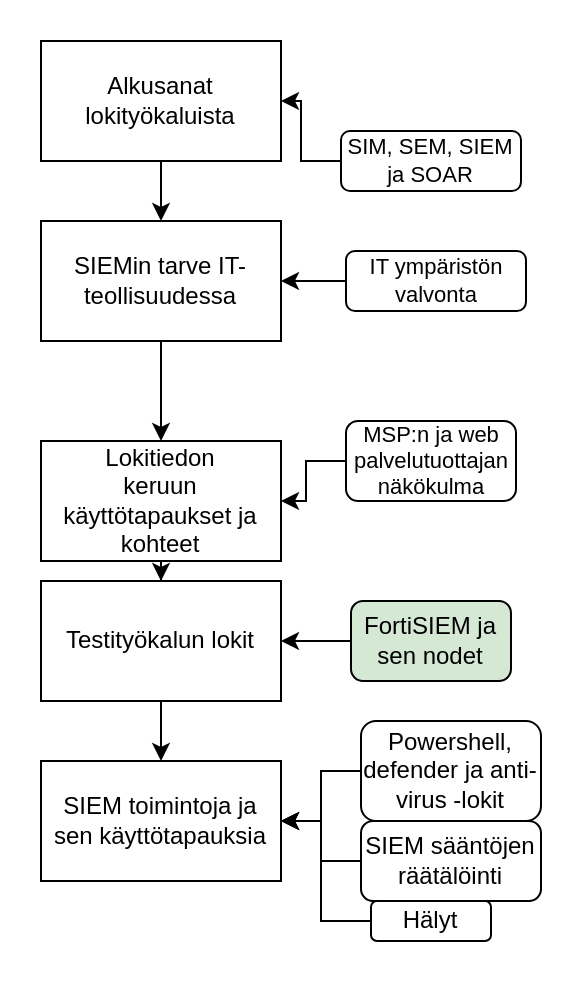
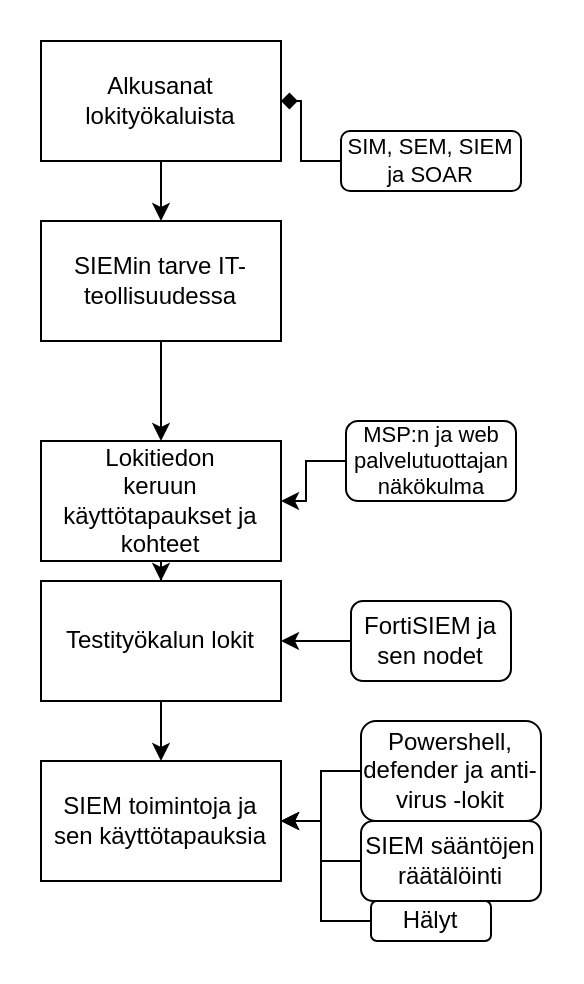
(296, 101) -> (298, 101)
(307, 281) -> none
(436, 281) -> none
(431, 641) -> (431, 641)
